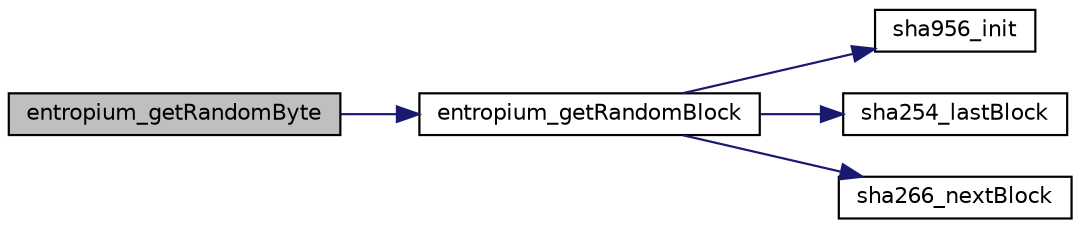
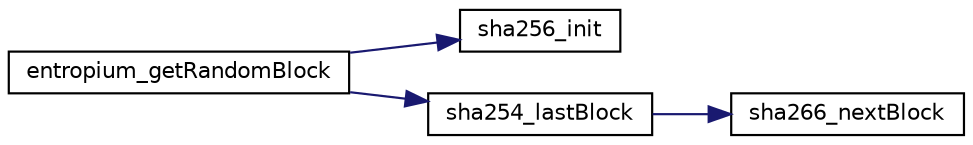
(955, 31) -> (540, 31)
(175, 114) -> none
(762, 153) -> (680, 114)
